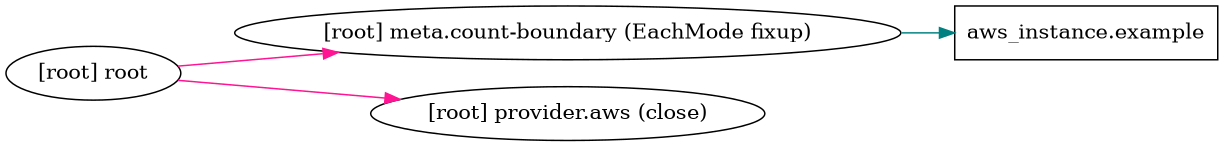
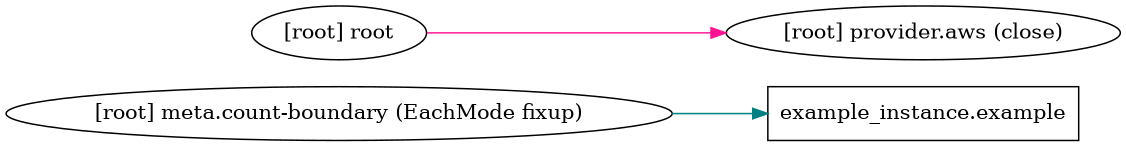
(1086, 33) -> (923, 114)
(250, 60) -> none
